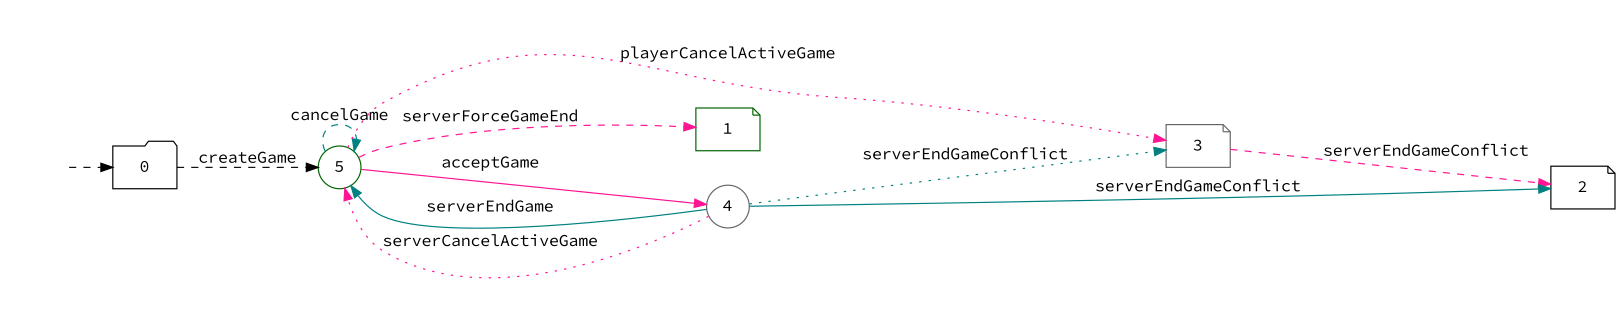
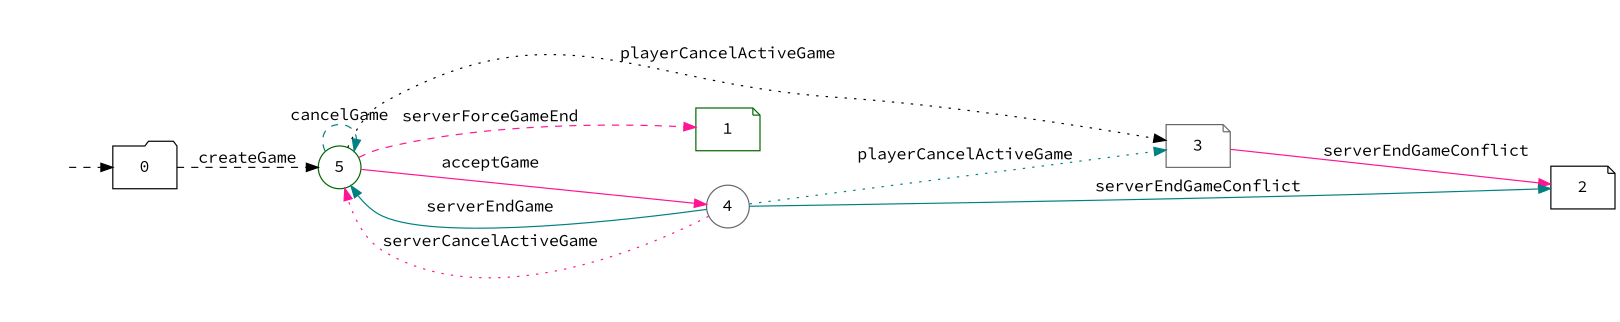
(736, 84) -> (736, 84)
(965, 155) -> (965, 155)
(1384, 166) -> (1384, 166)
